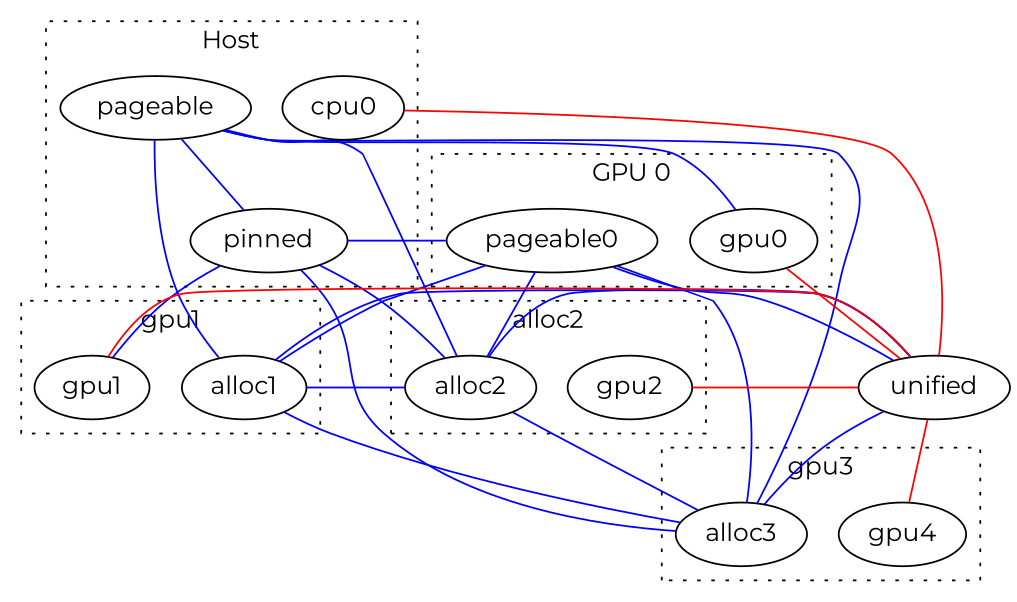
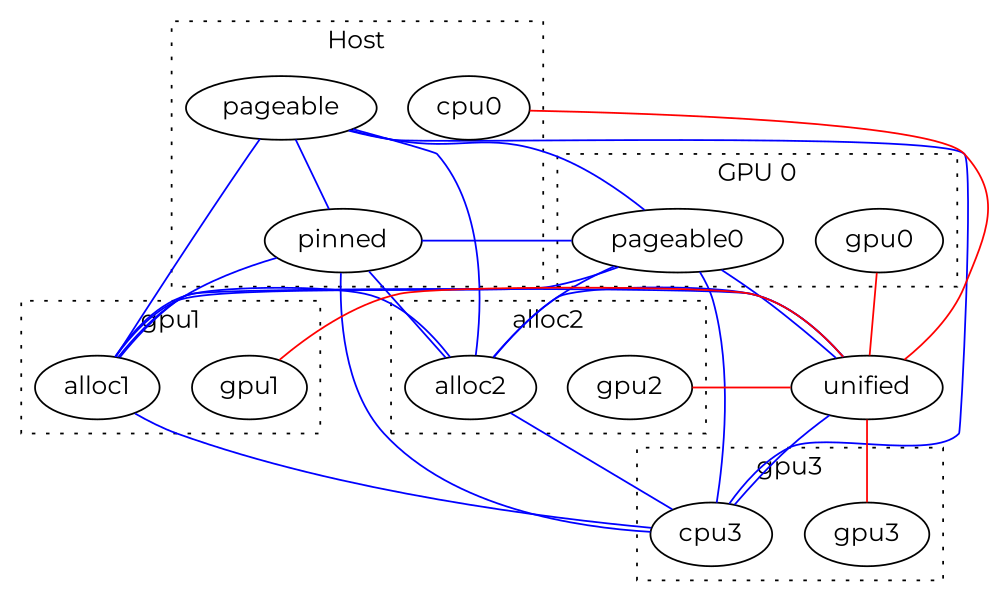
(491, 143) -> (579, 167)
(161, 305) -> (227, 275)
(741, 534) -> (711, 534)
(902, 534) -> (867, 534)
